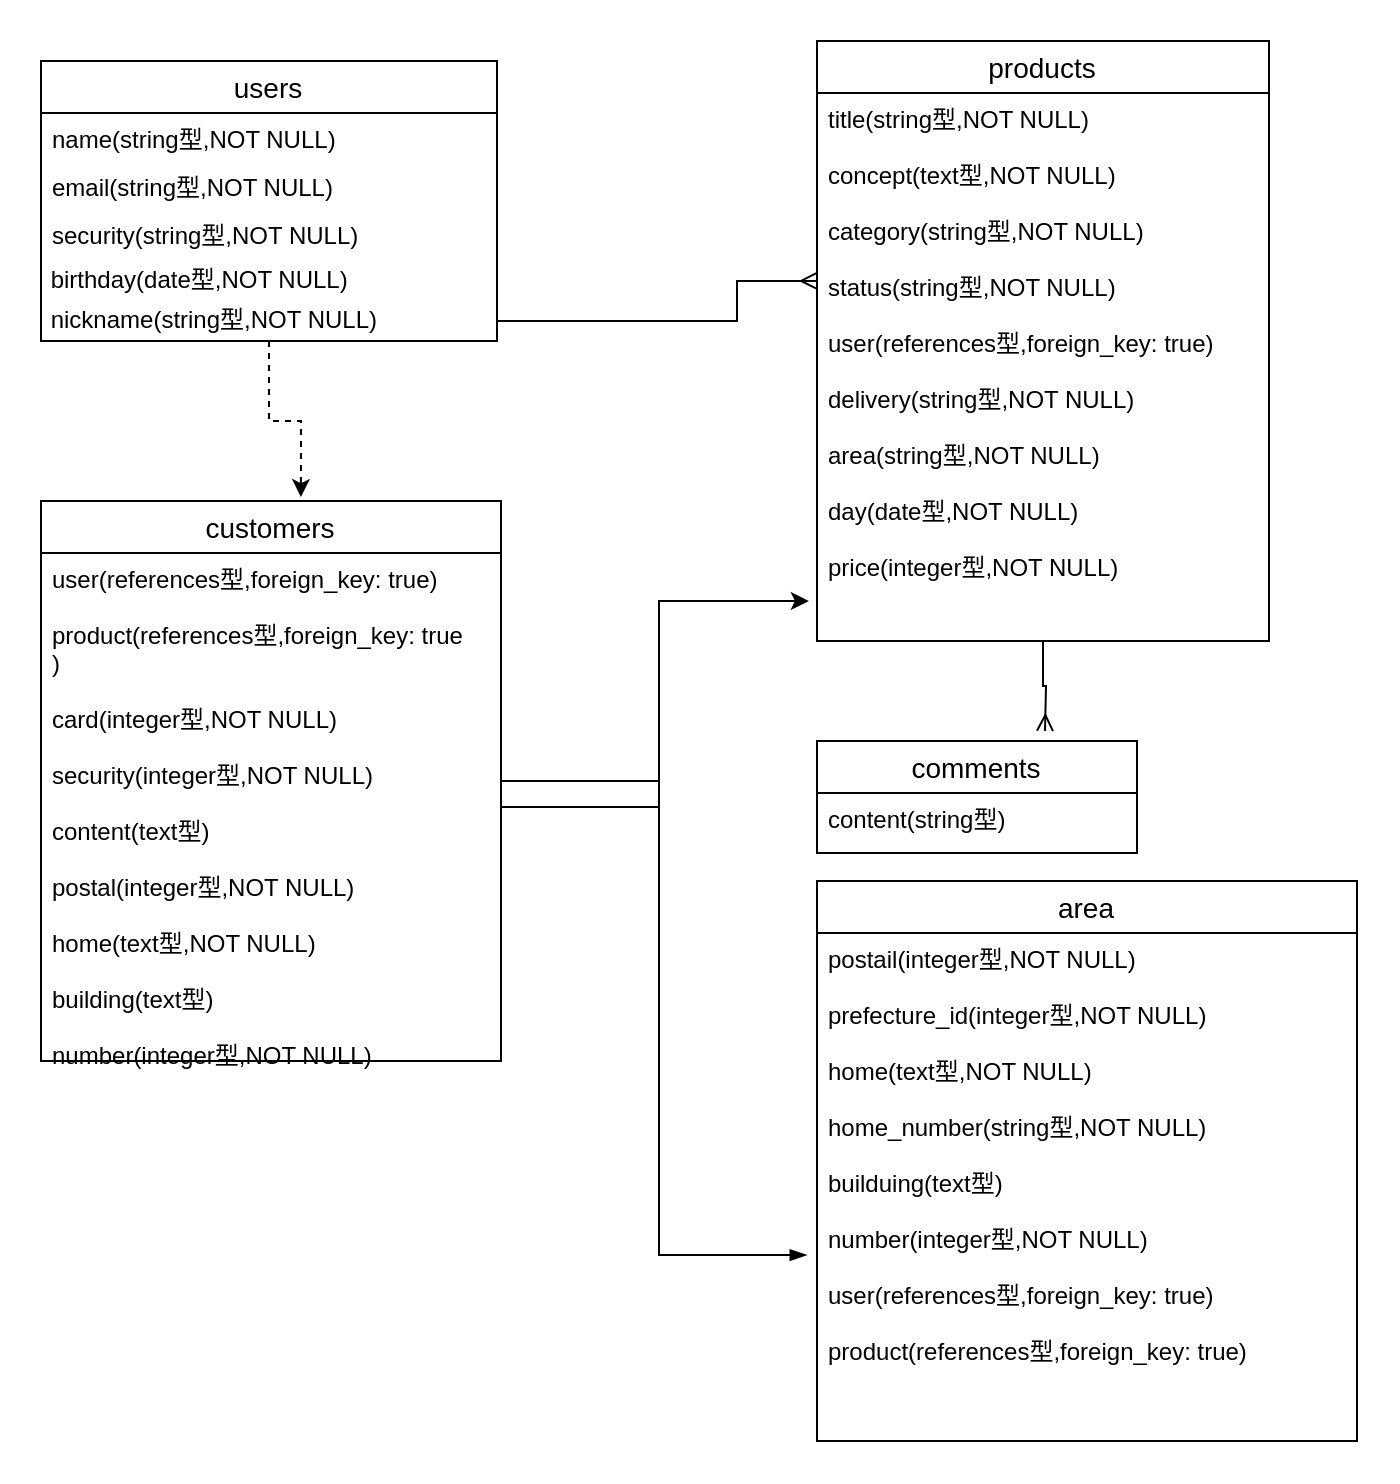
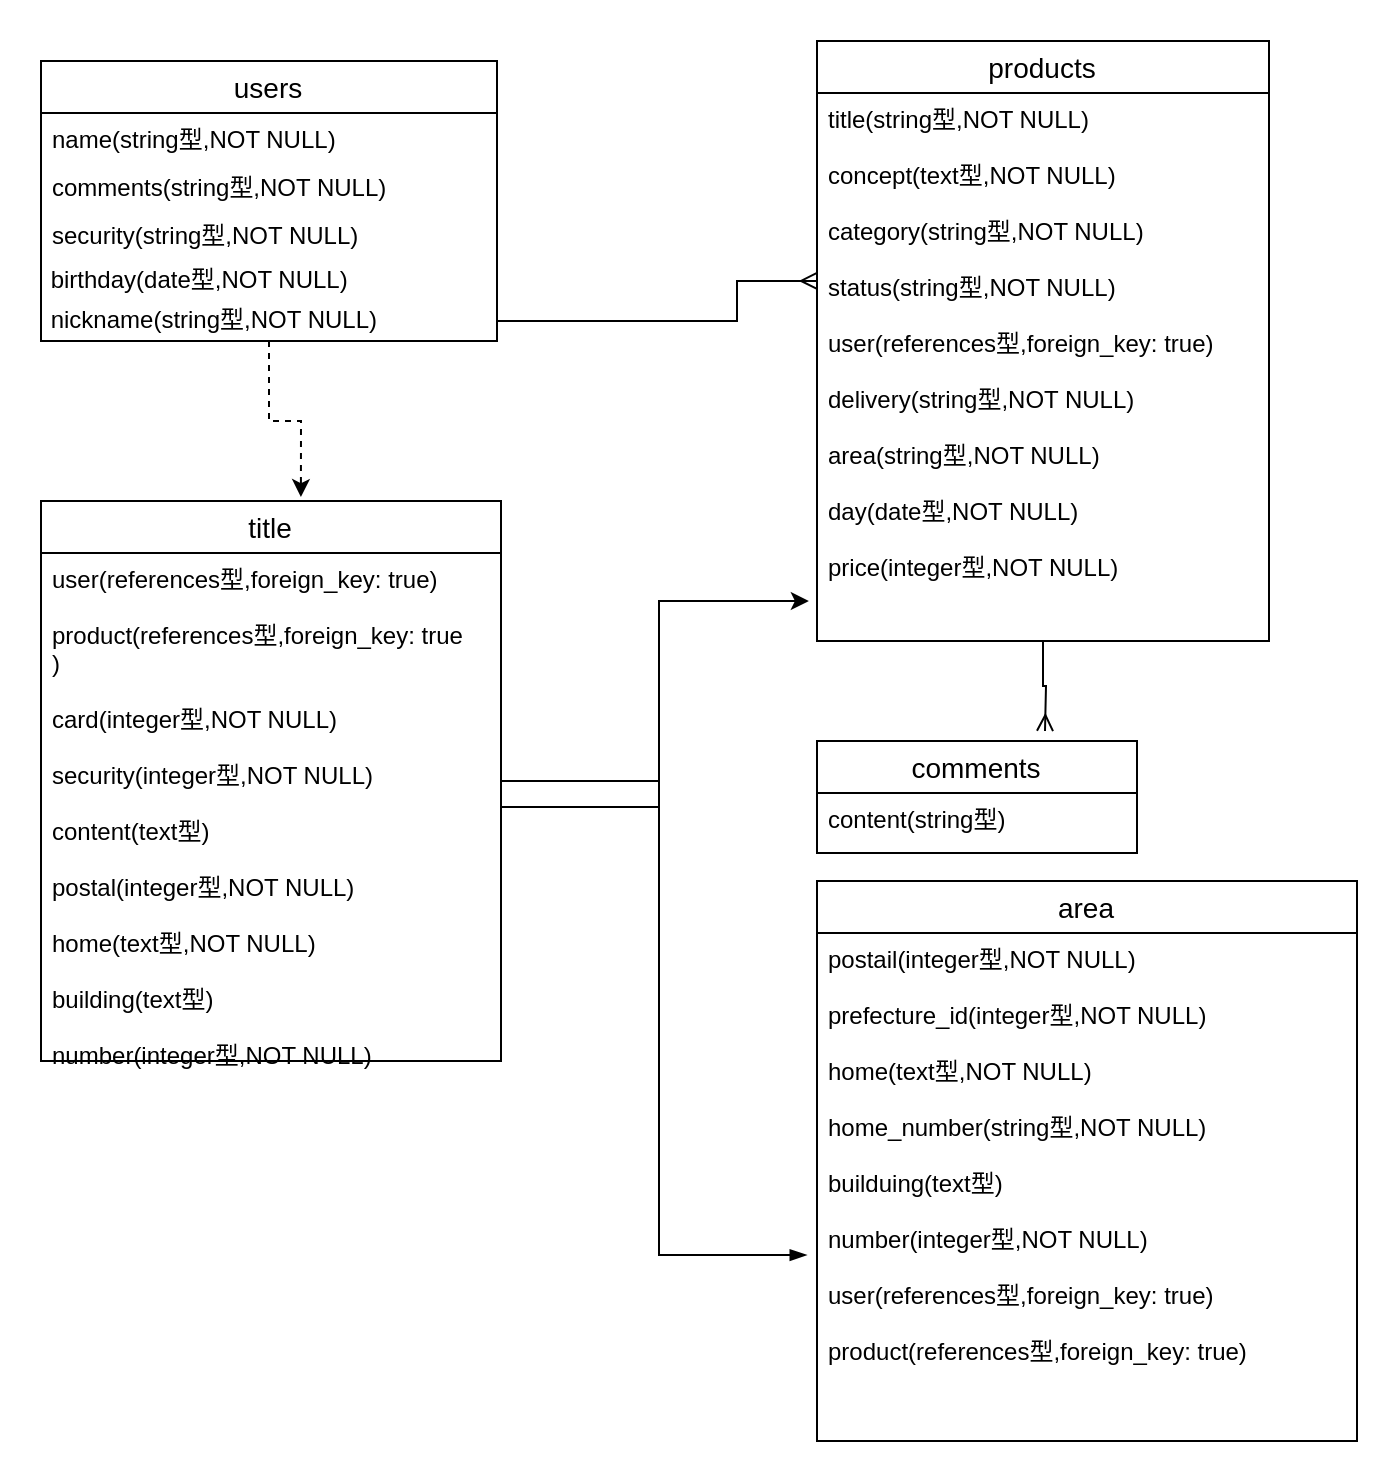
(196, 188) -> (223, 188)
(270, 529) -> (270, 529)
